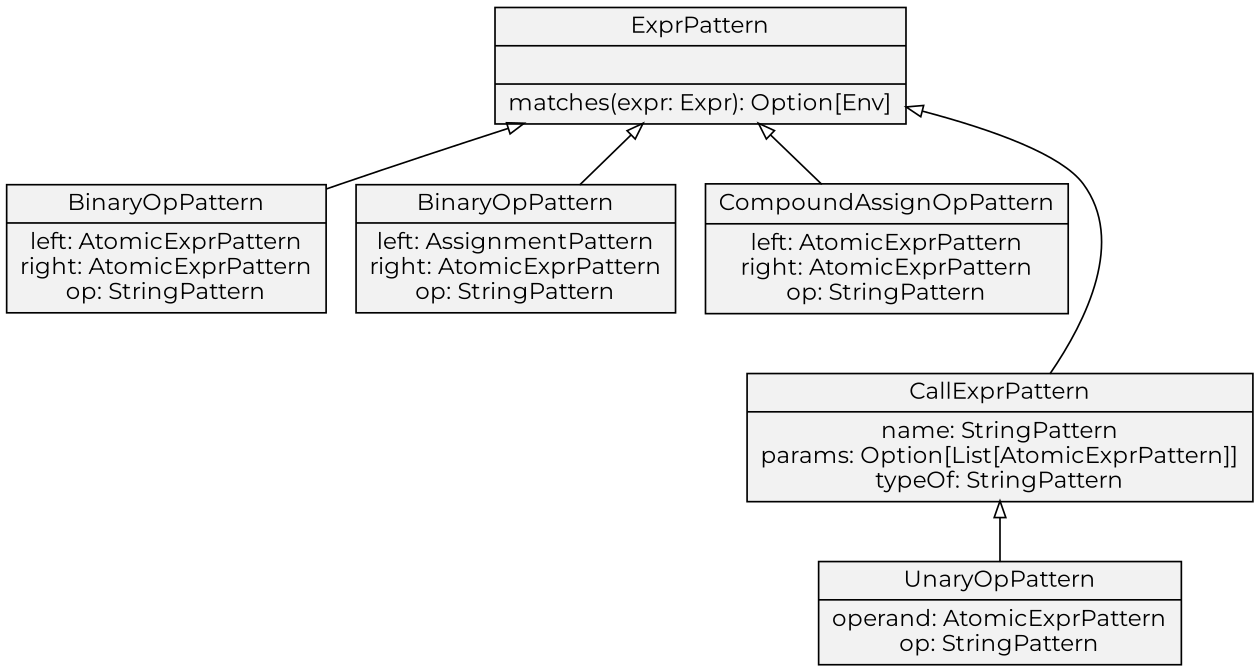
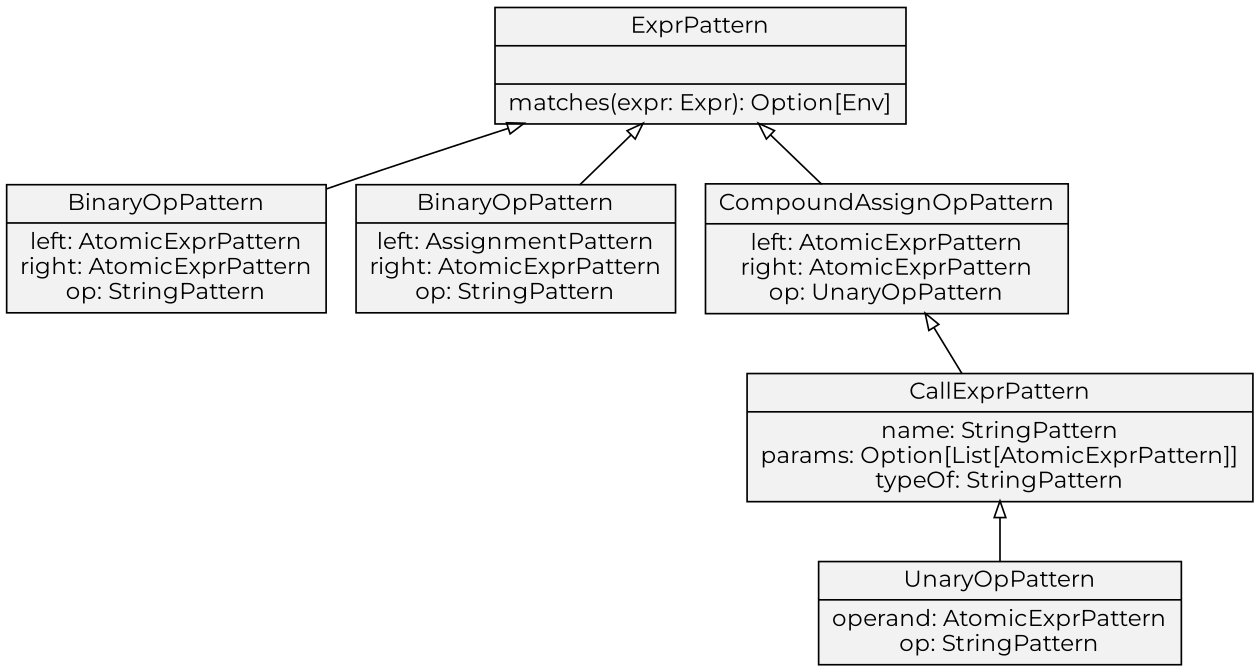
(1090, 196) -> (948, 351)
(887, 293) -> (887, 293)
